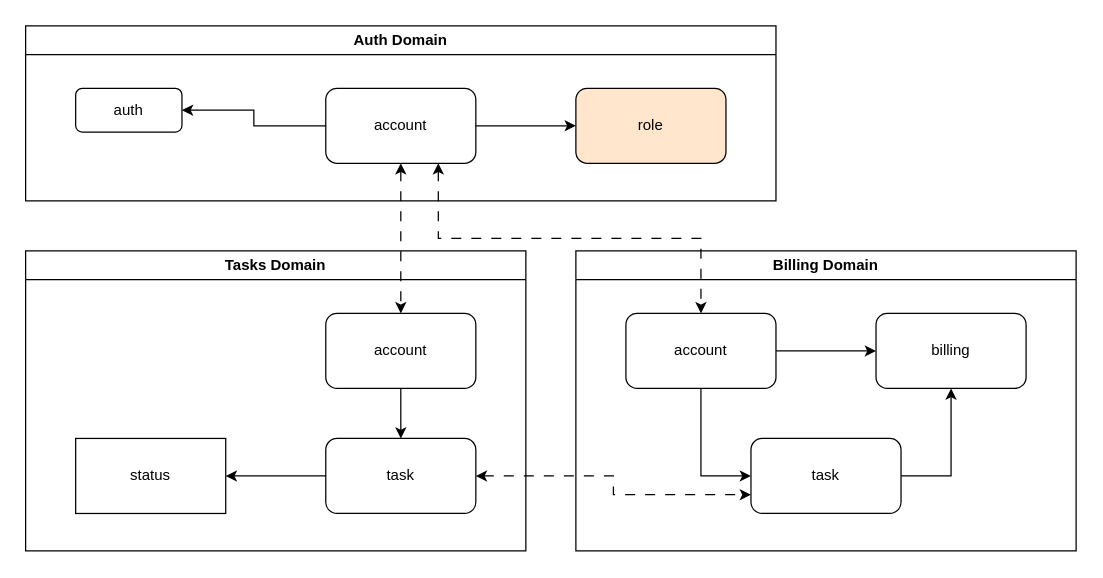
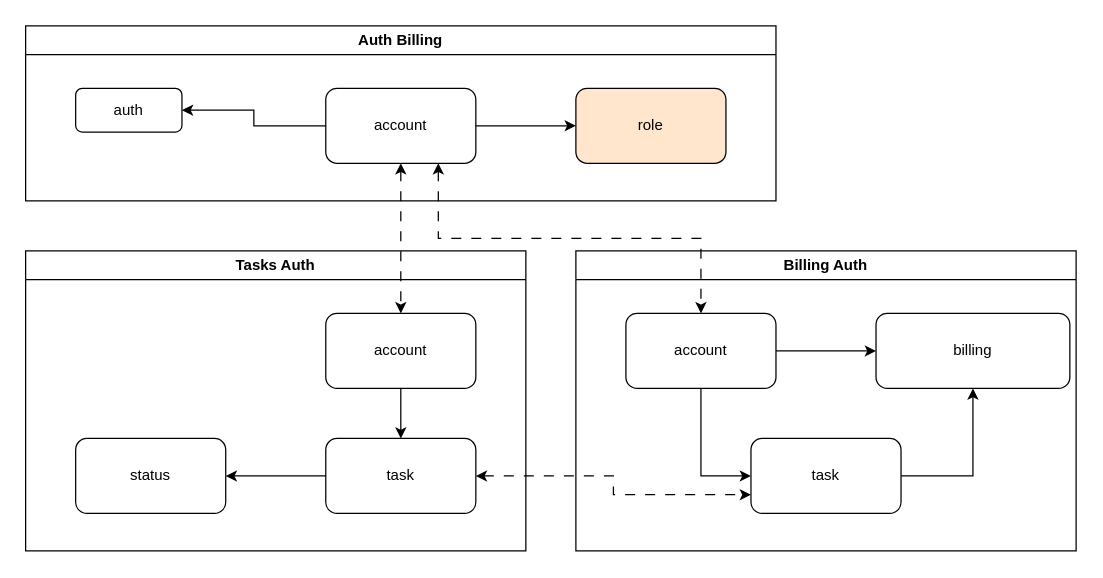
(401, 41) -> (401, 41)
(276, 266) -> (276, 266)
(826, 266) -> (826, 266)
(951, 351) -> (973, 351)
(151, 476) -> (151, 476)
